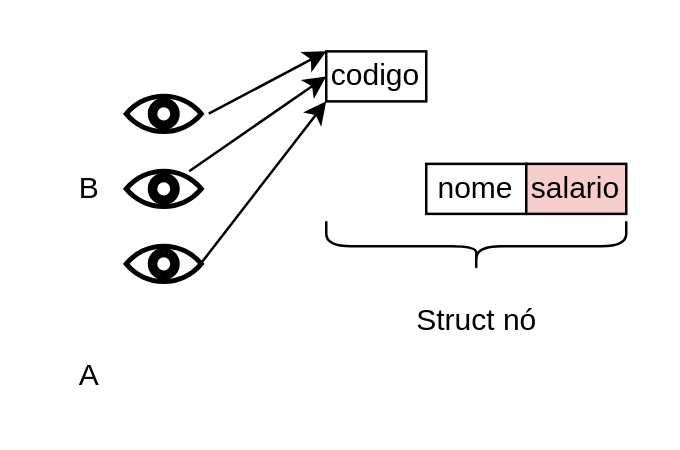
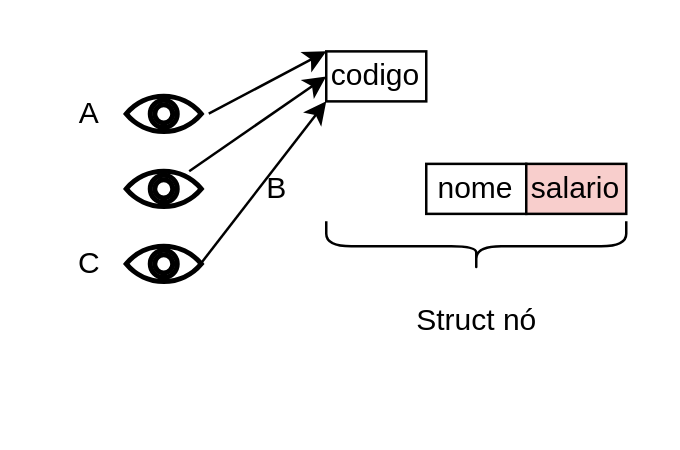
(89, 189) -> (276, 189)
none -> (89, 264)
(89, 376) -> (89, 114)
